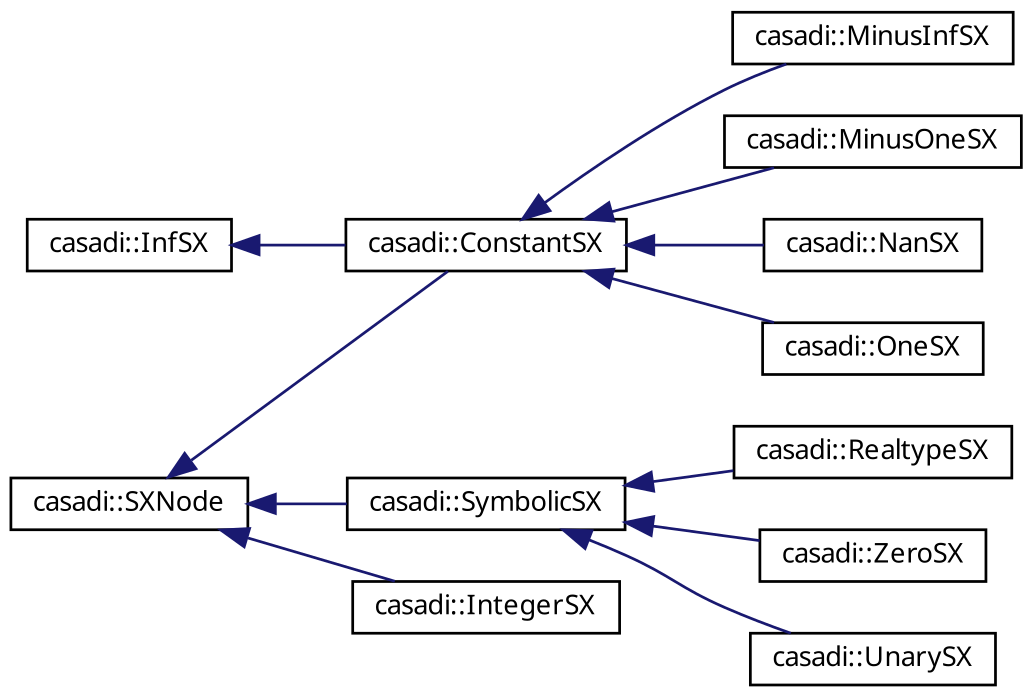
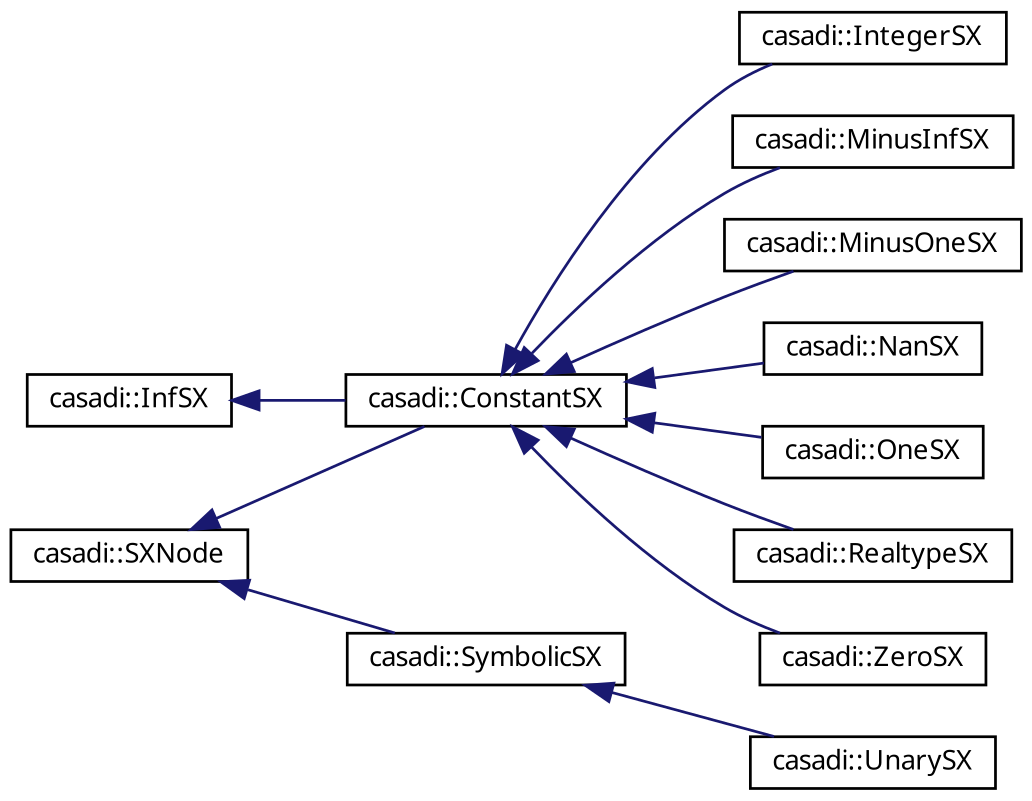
(693, 476) -> (681, 486)
(706, 533) -> (647, 553)
(321, 560) -> (624, 188)
